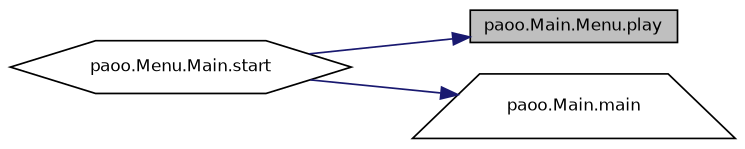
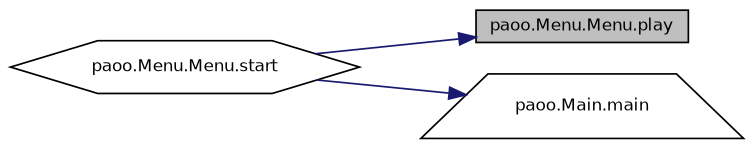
(574, 26) -> (582, 26)
(181, 67) -> (185, 67)
